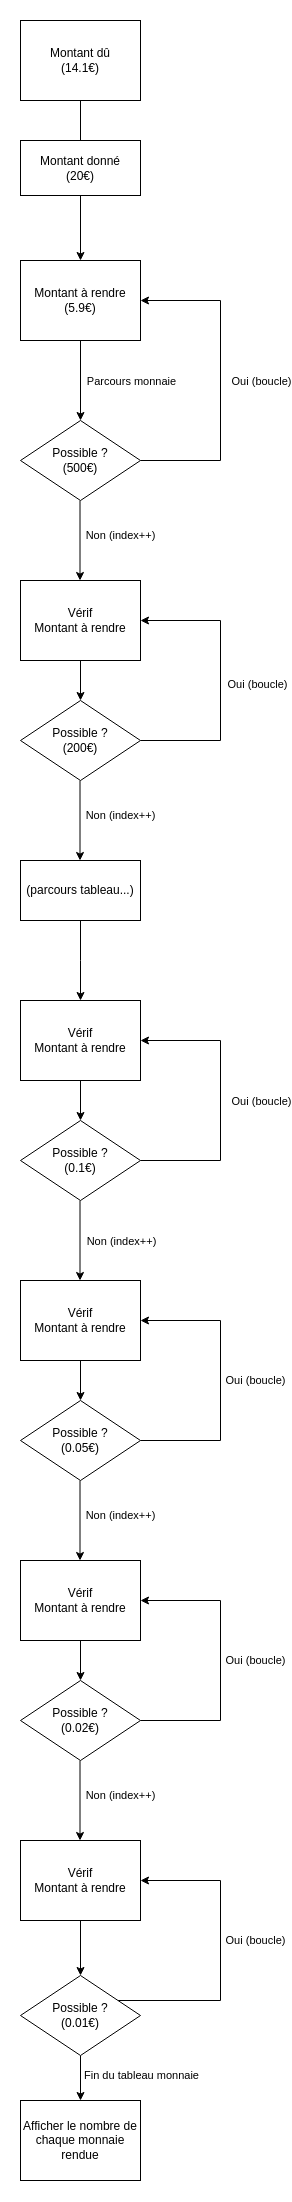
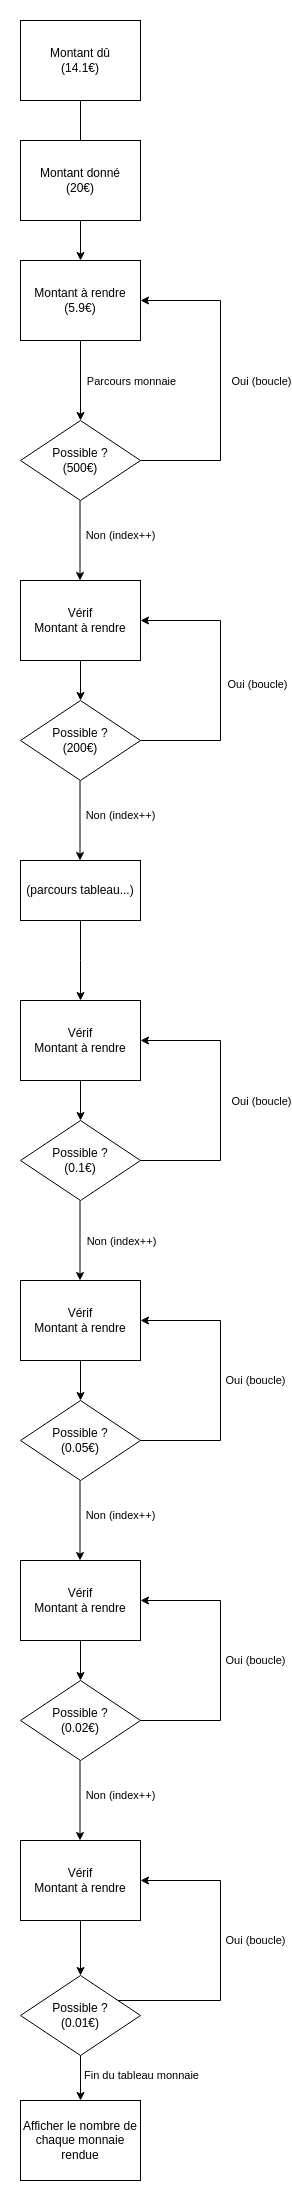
(81, 168) -> (81, 181)
